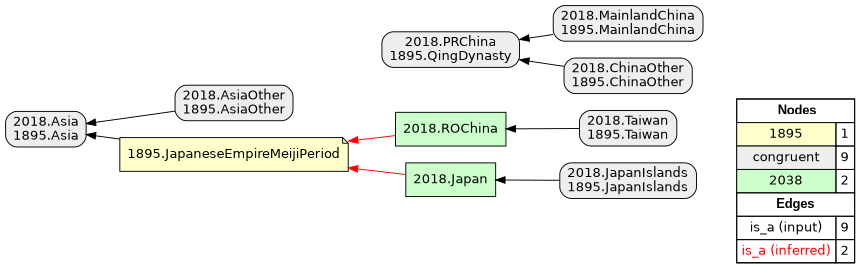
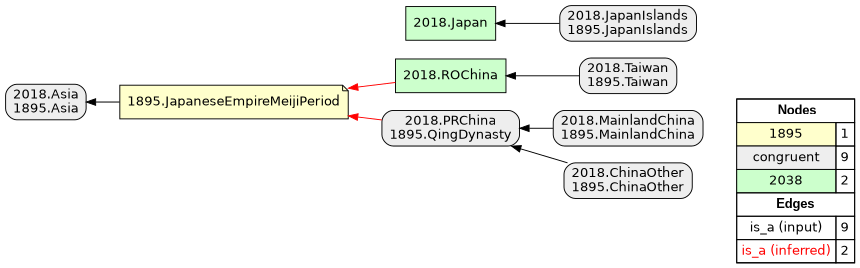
(234, 103) -> none
(382, 172) -> (370, 118)
